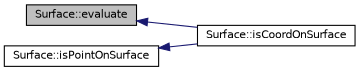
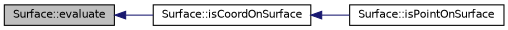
(183, 45) -> (336, 15)
